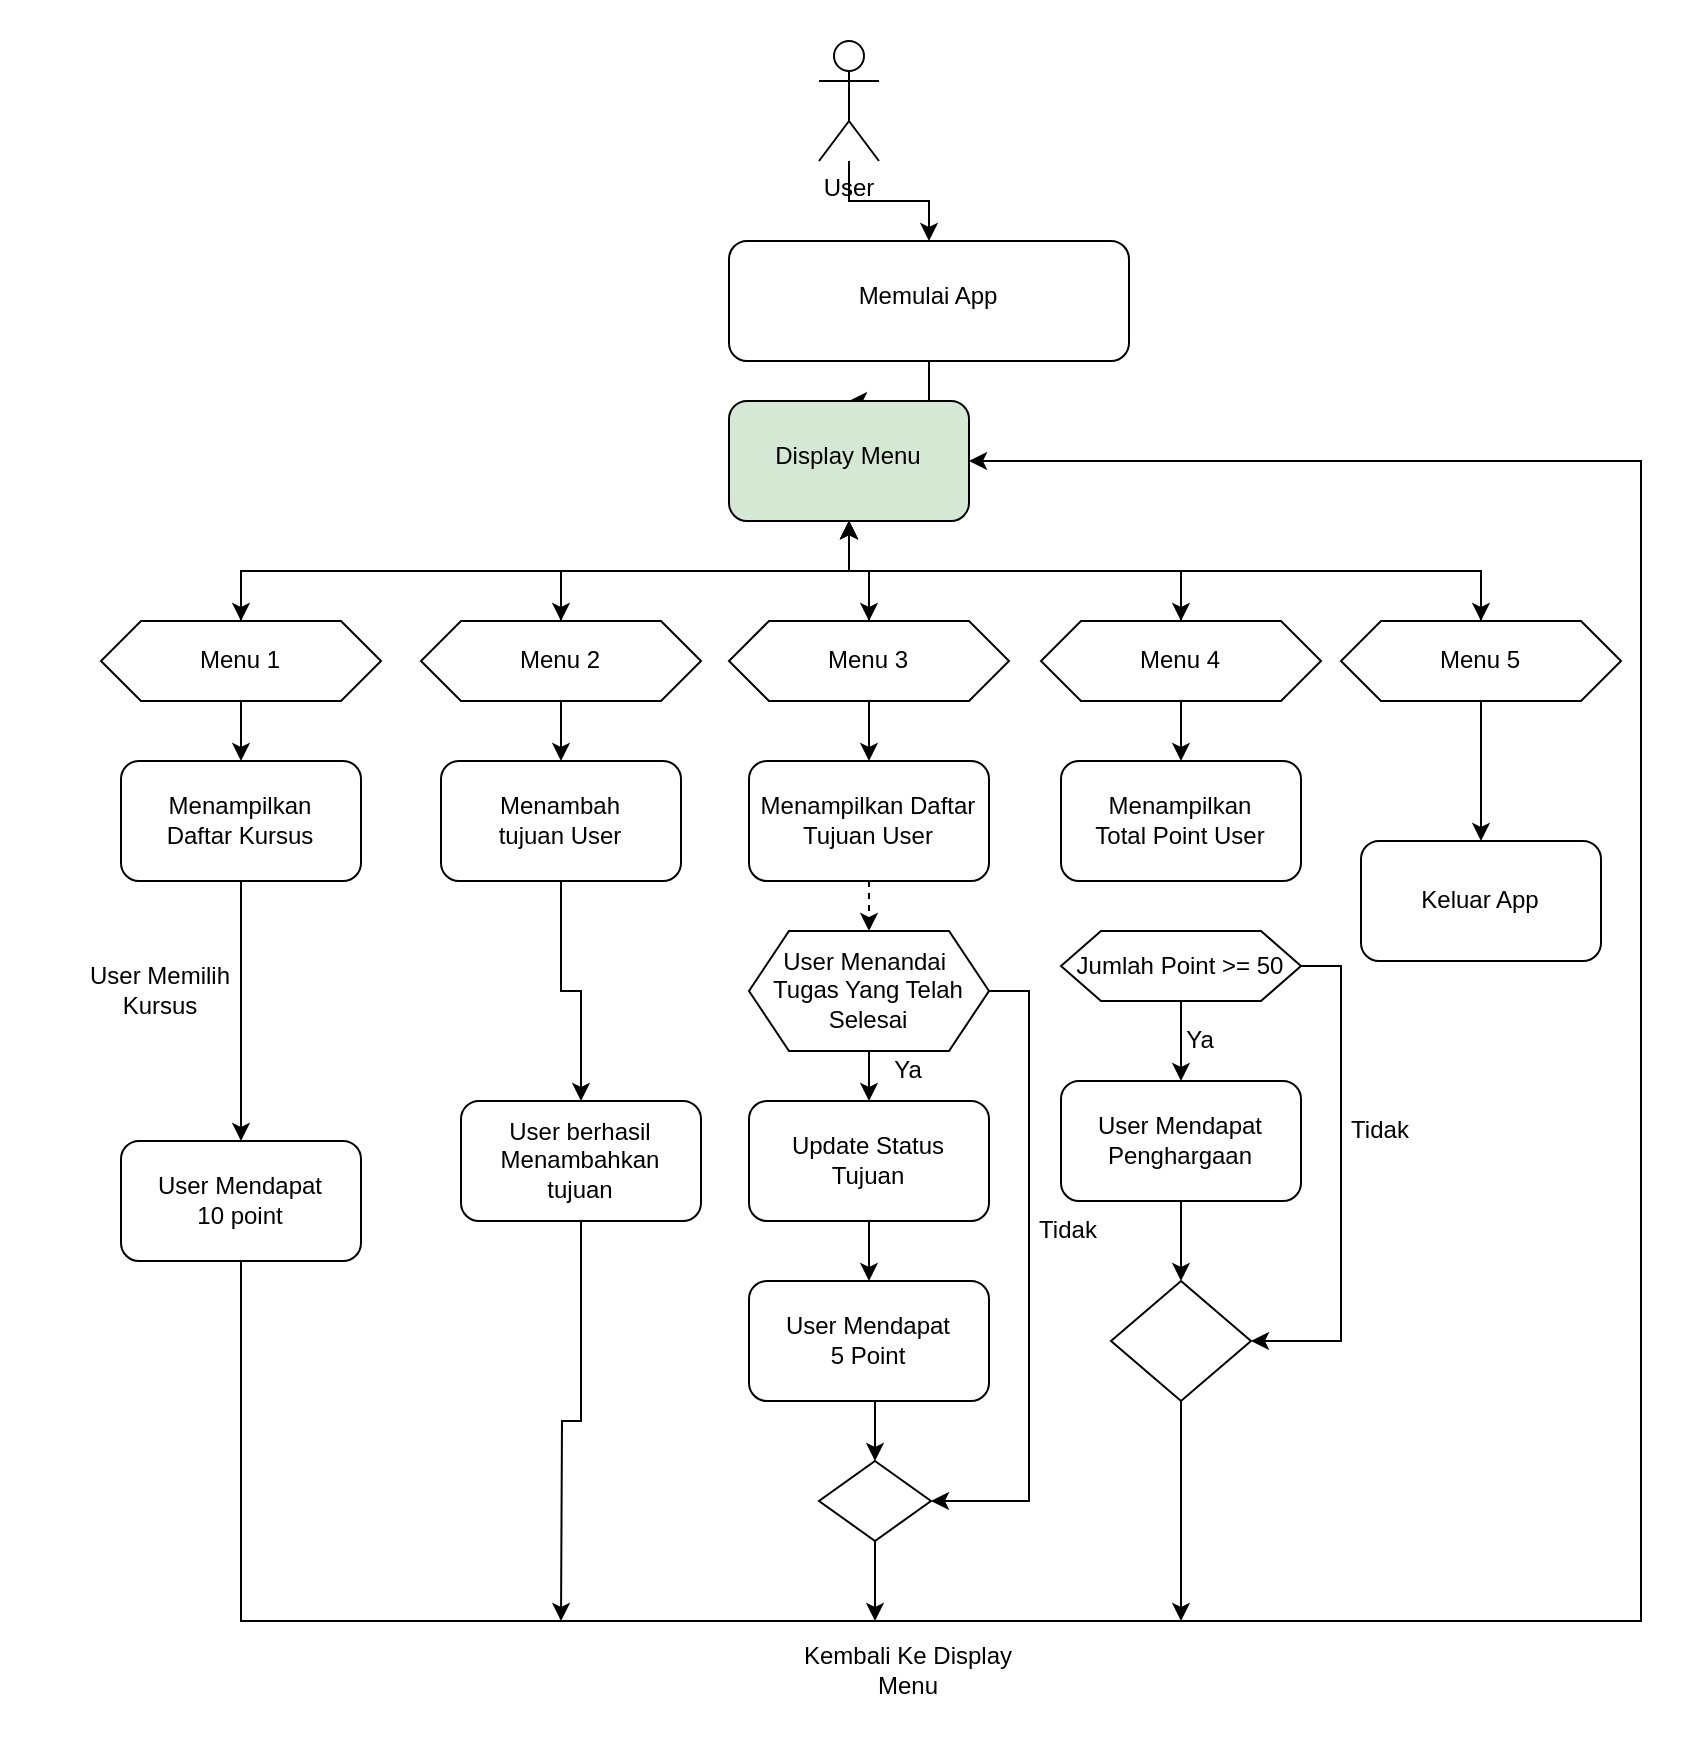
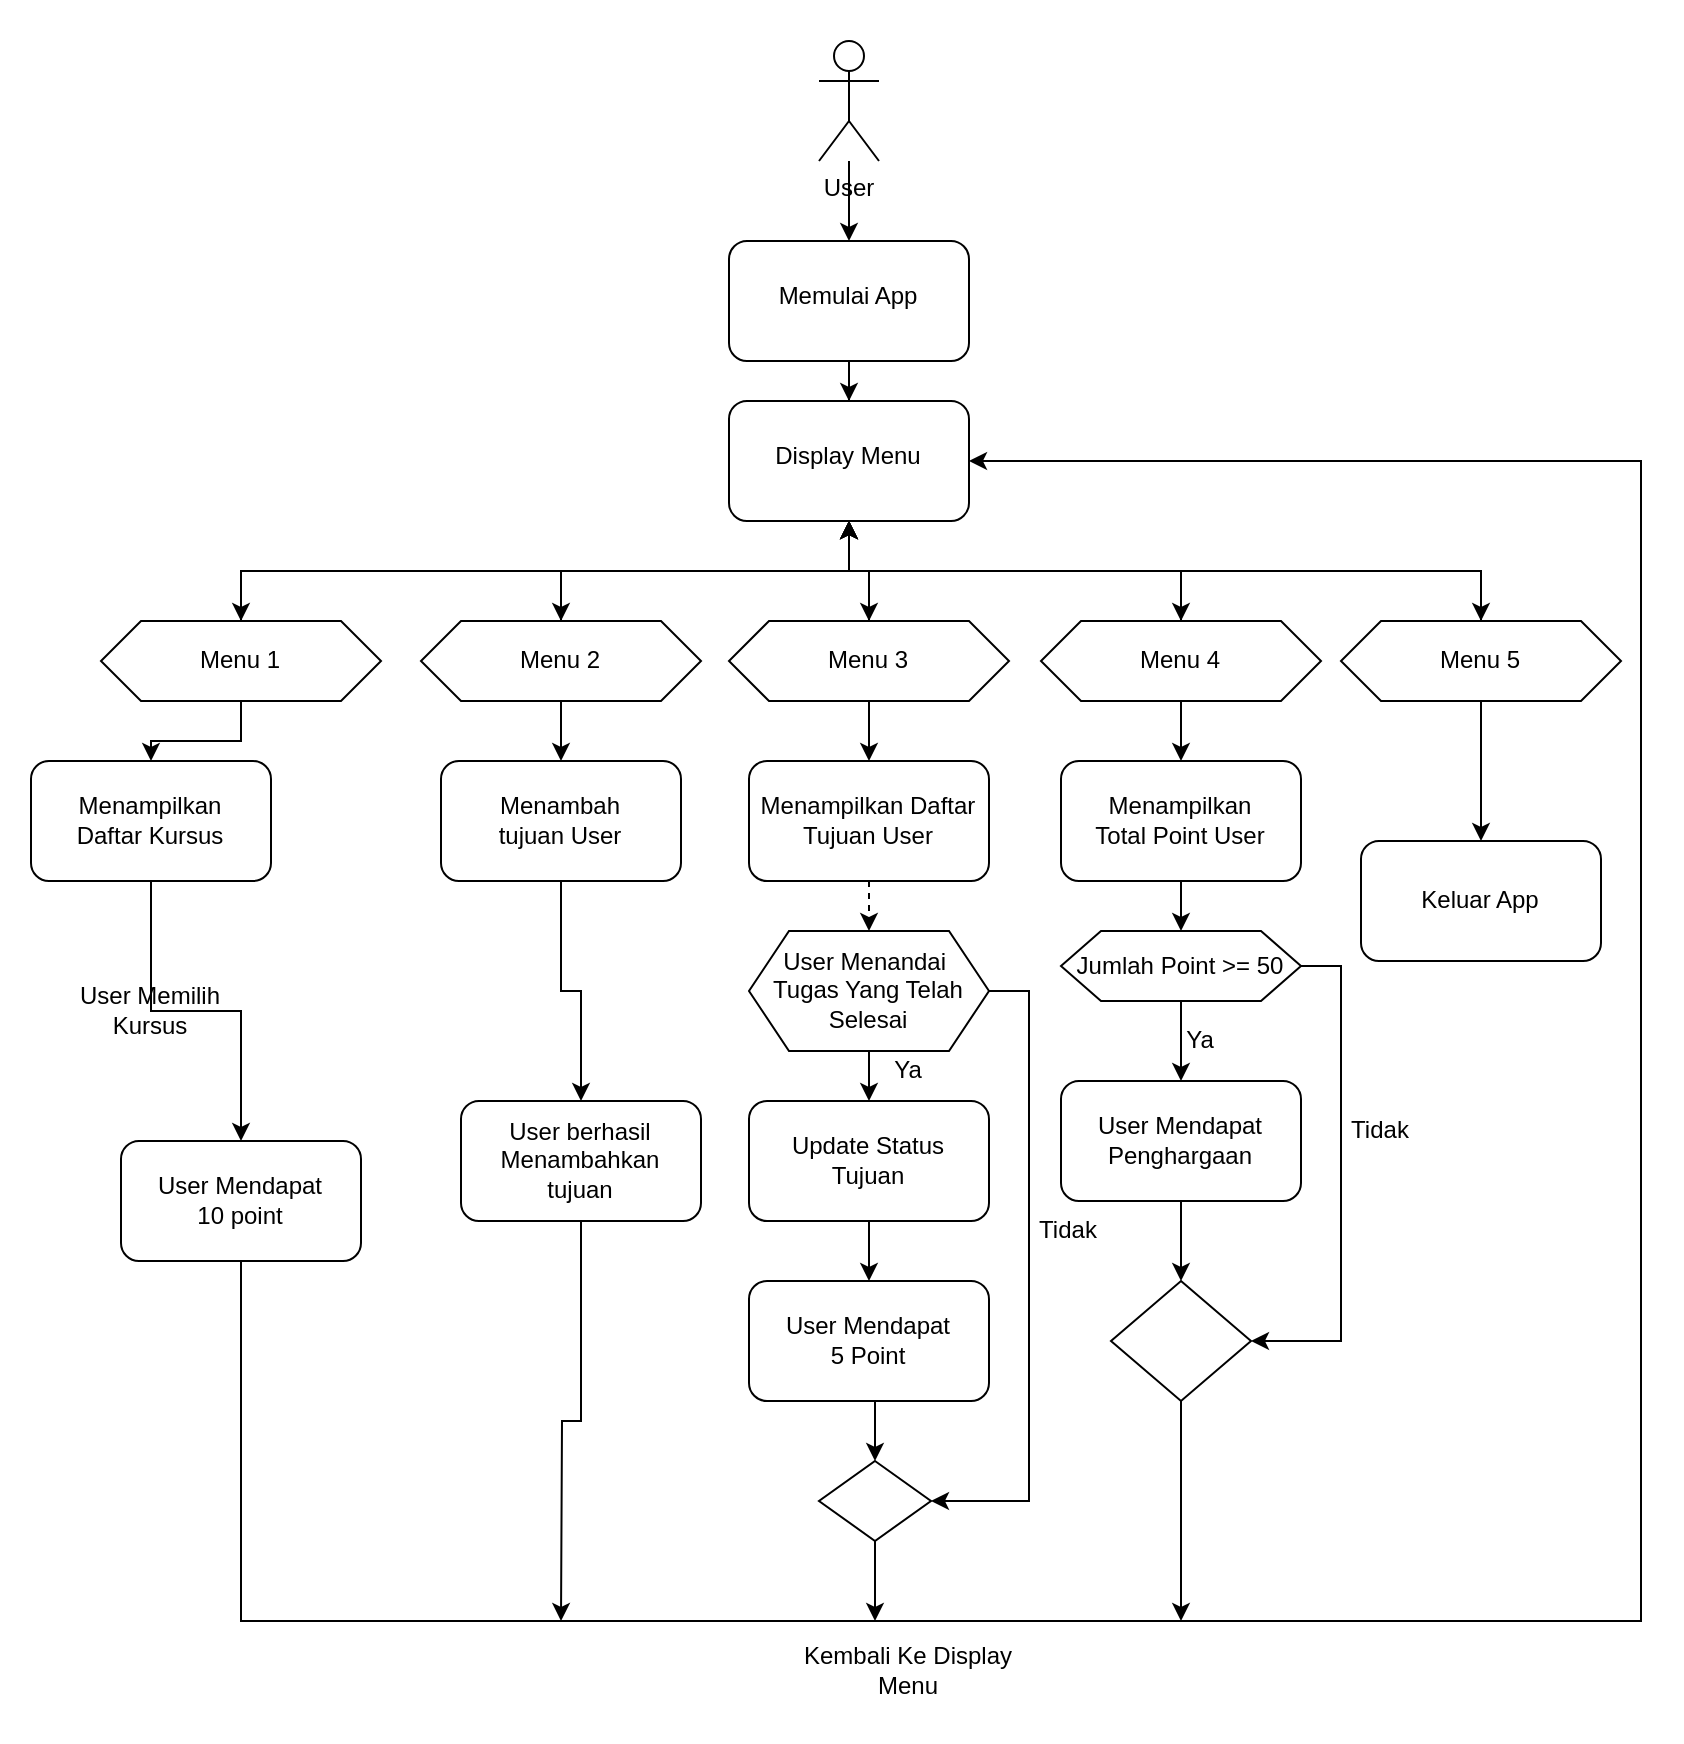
(929, 301) -> (849, 301)
(849, 461) -> (849, 461)
(241, 821) -> (151, 821)
none -> (1181, 913)
(161, 991) -> (151, 1011)
